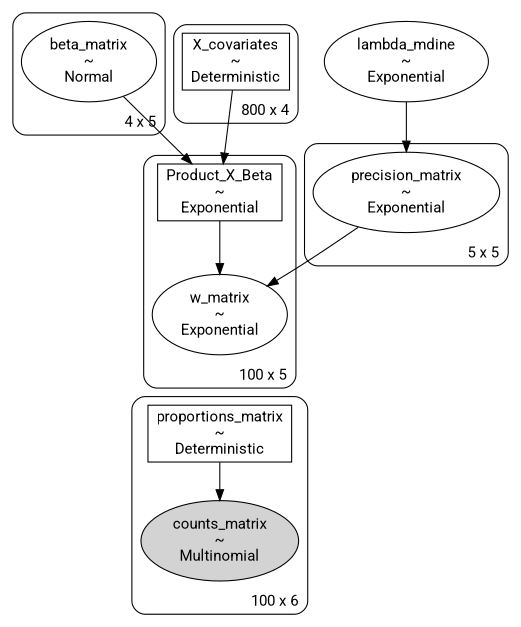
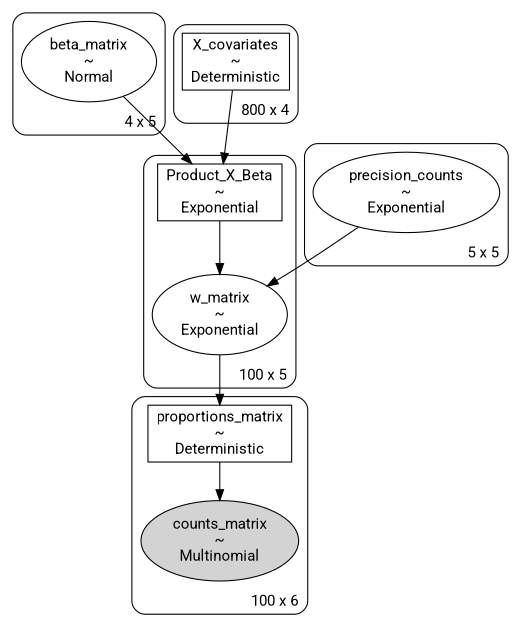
(406, 62) -> none
(406, 192) -> (406, 192)
none -> (220, 374)
